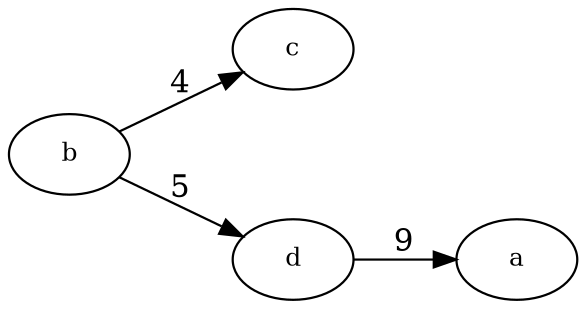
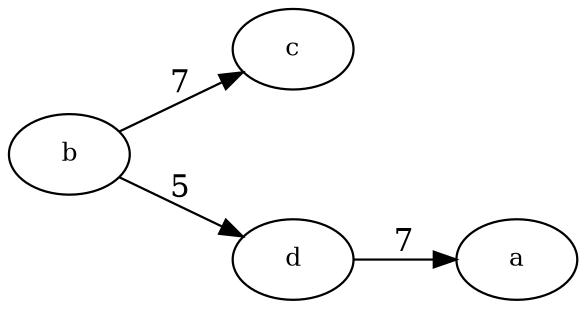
(181, 84) -> (181, 84)
(405, 243) -> (405, 243)
